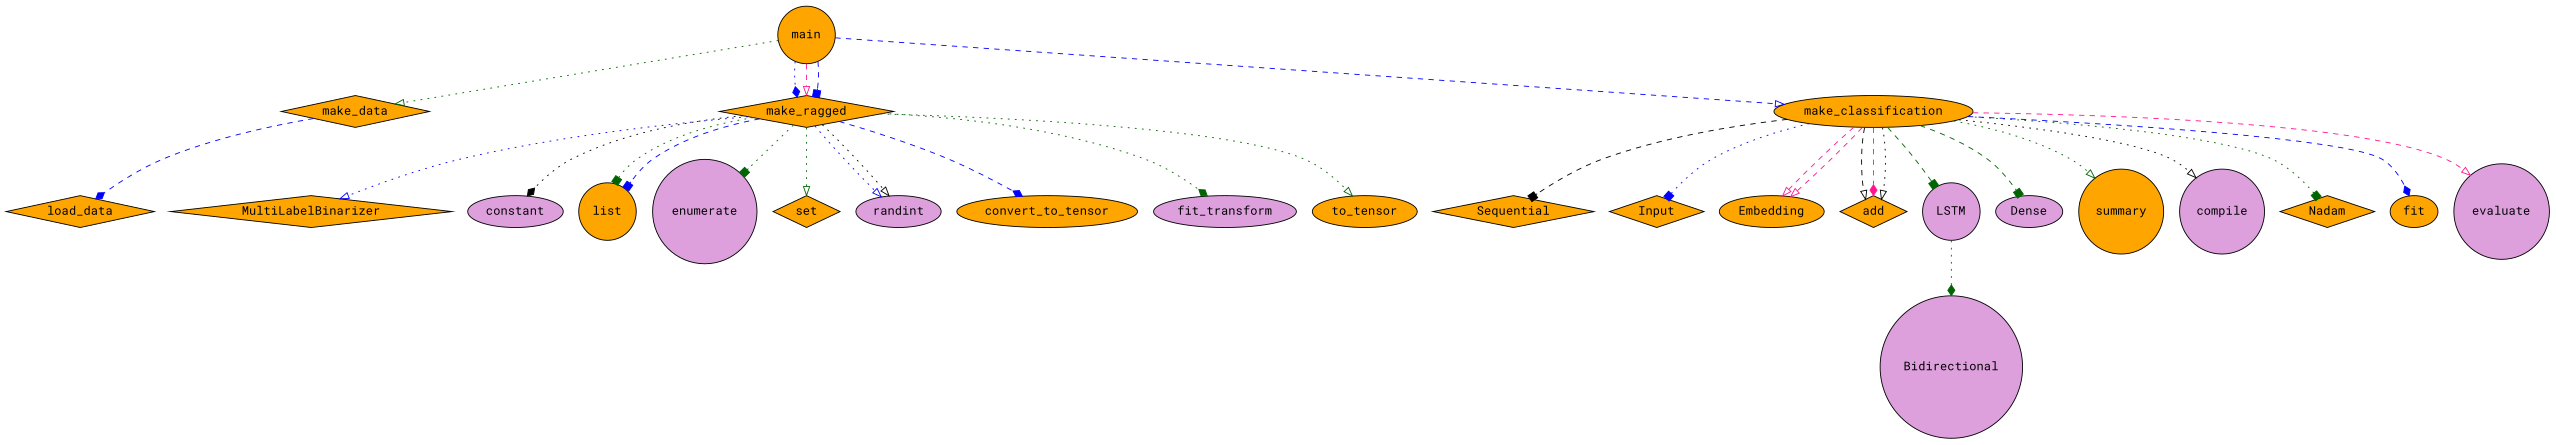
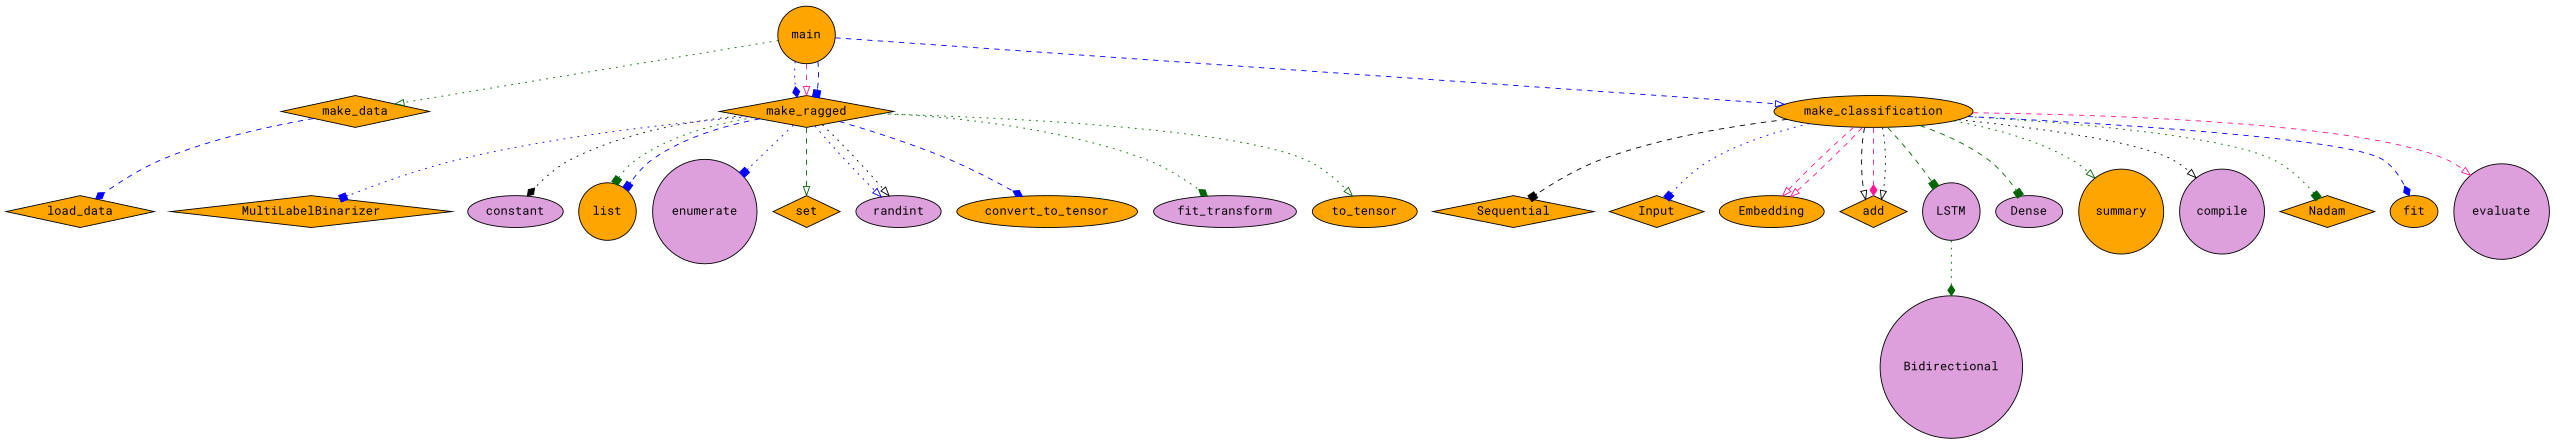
(545, 142) -> (545, 142)
(771, 147) -> (771, 147)
(807, 157) -> (807, 157)
